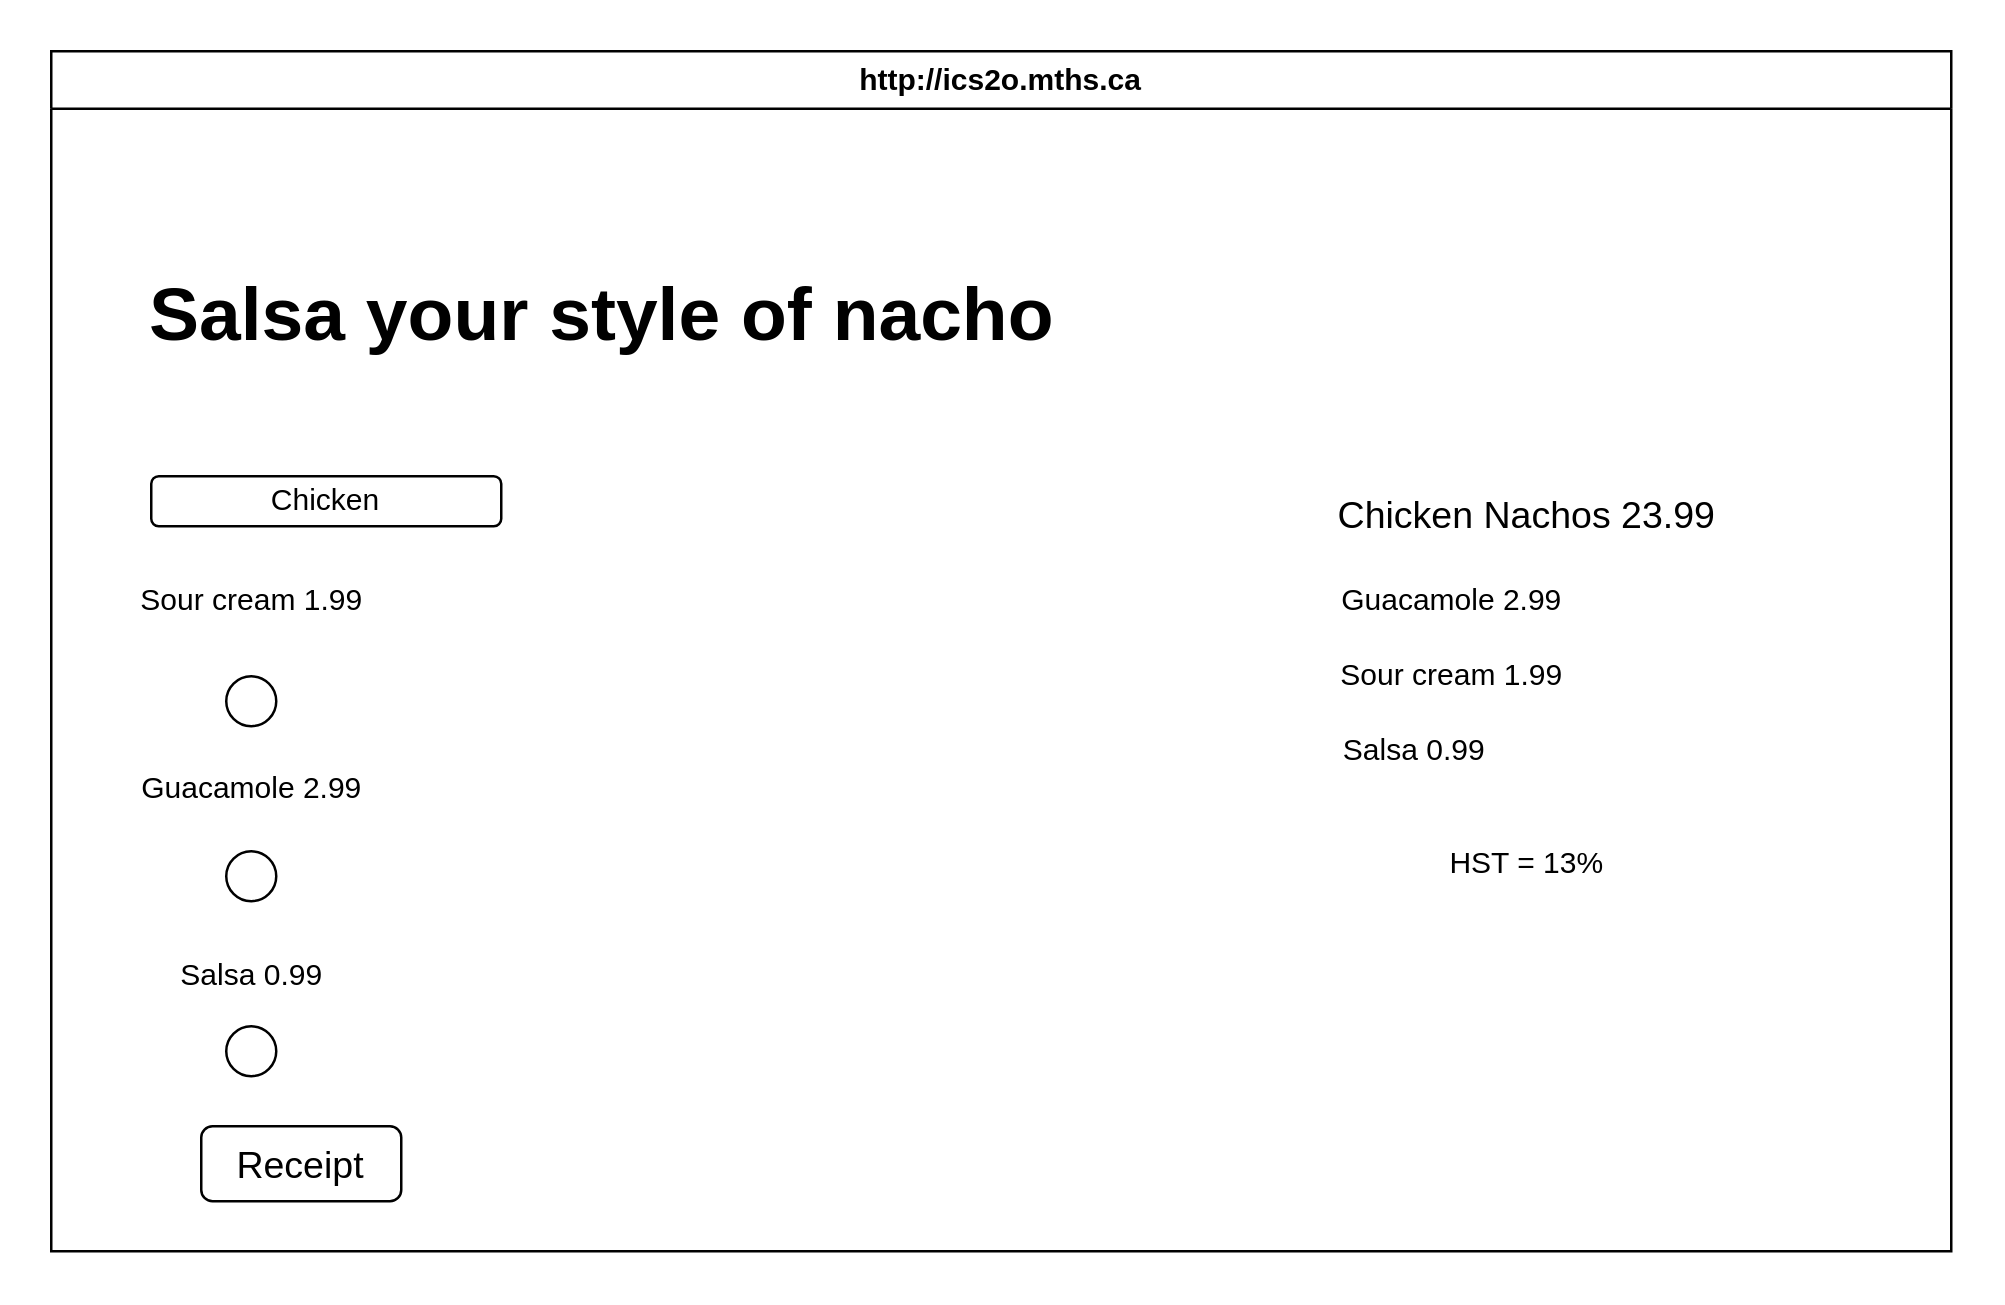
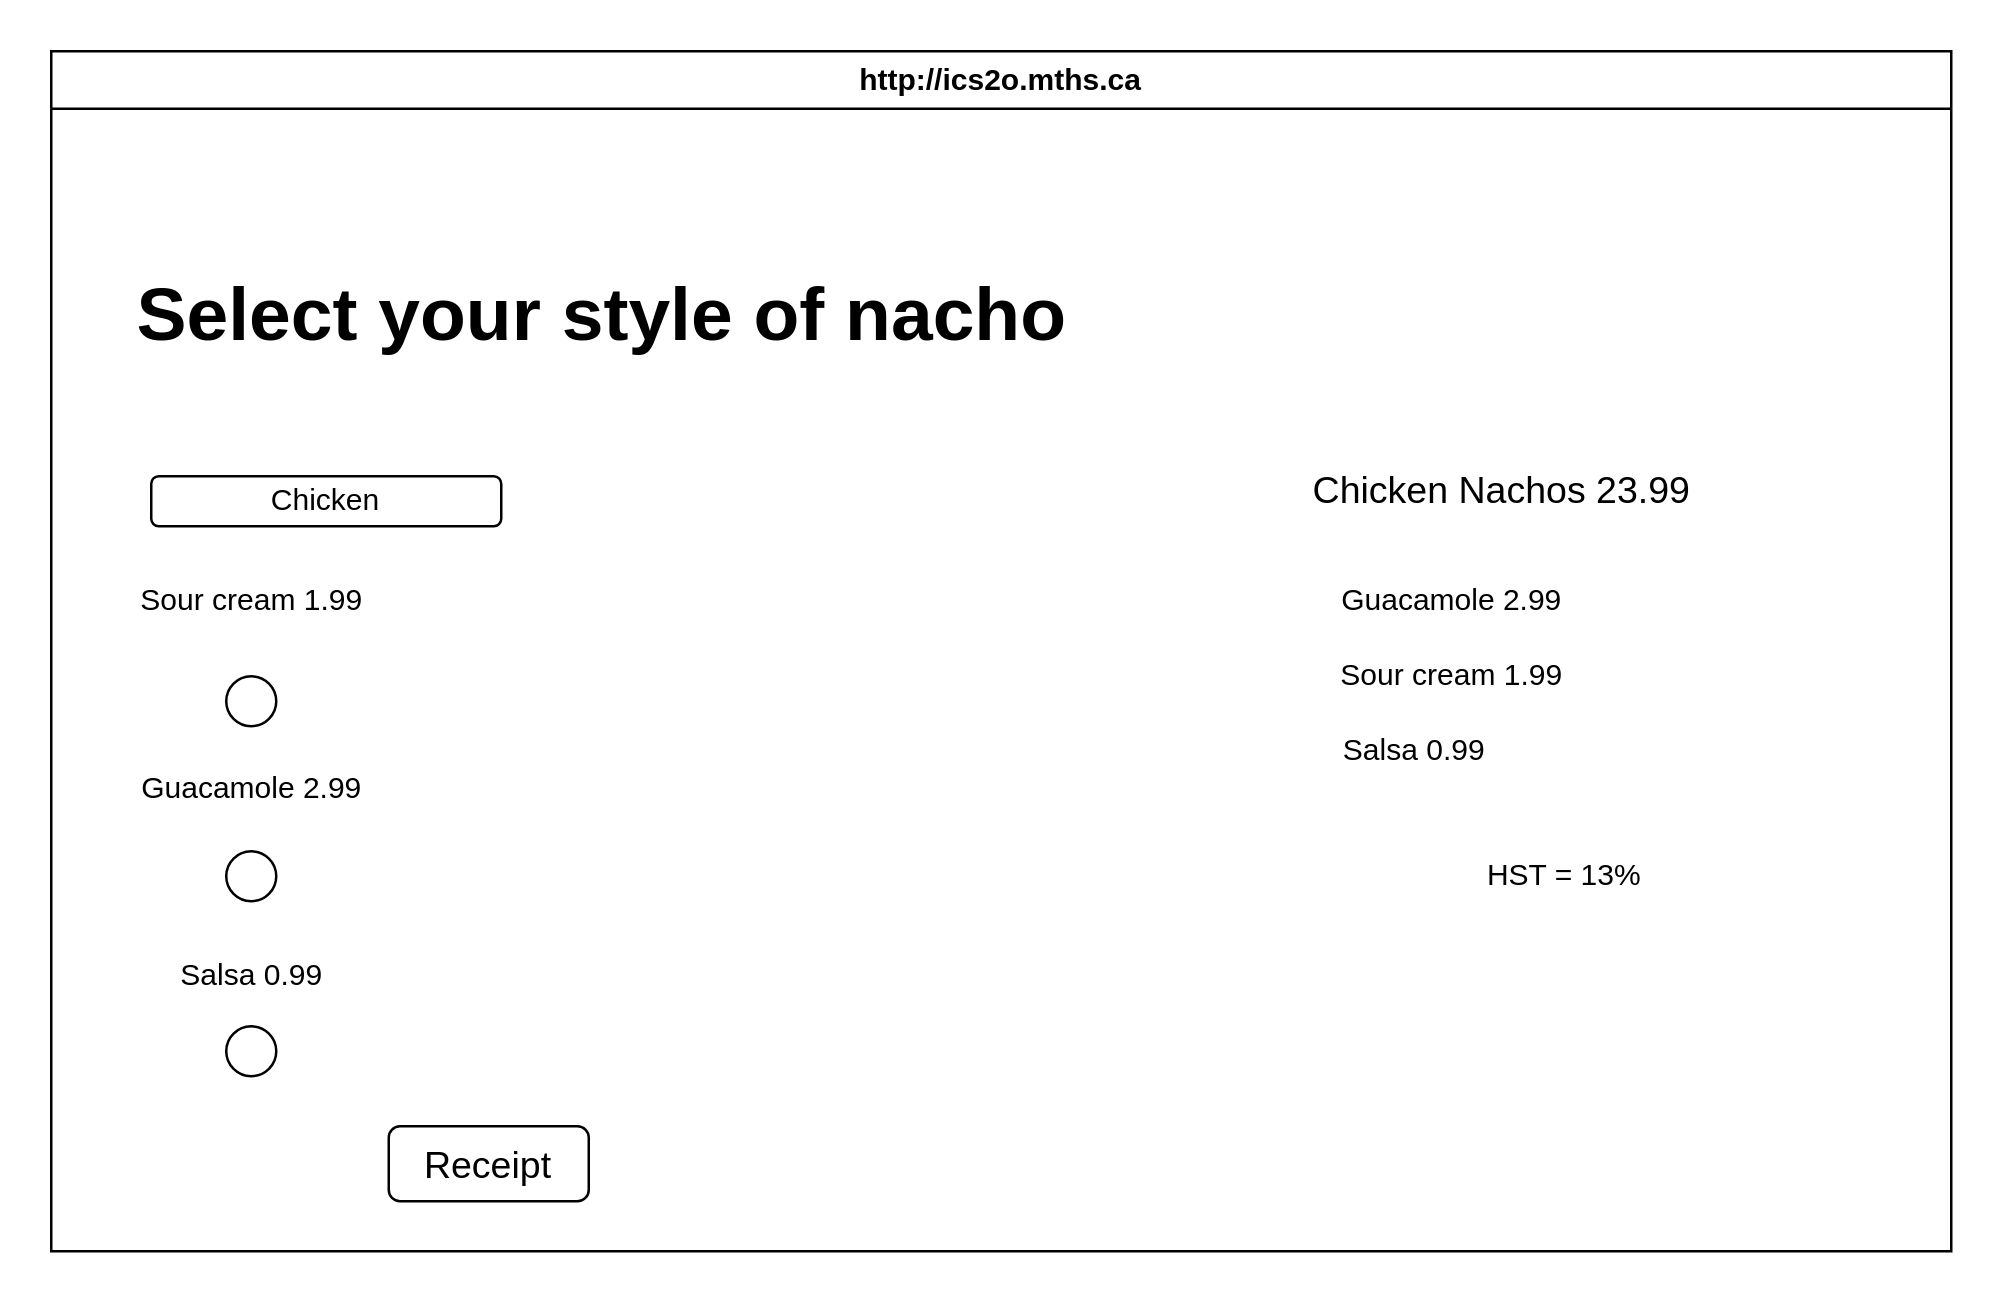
(603, 314) -> (603, 314)
(1526, 514) -> (1501, 489)
(1526, 864) -> (1564, 876)
(301, 1164) -> (489, 1164)
